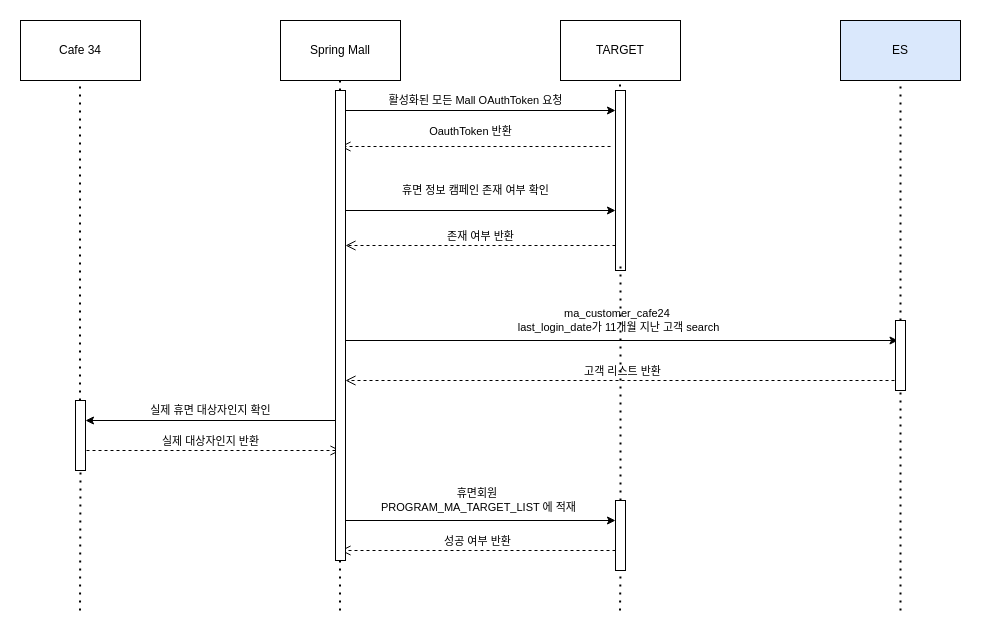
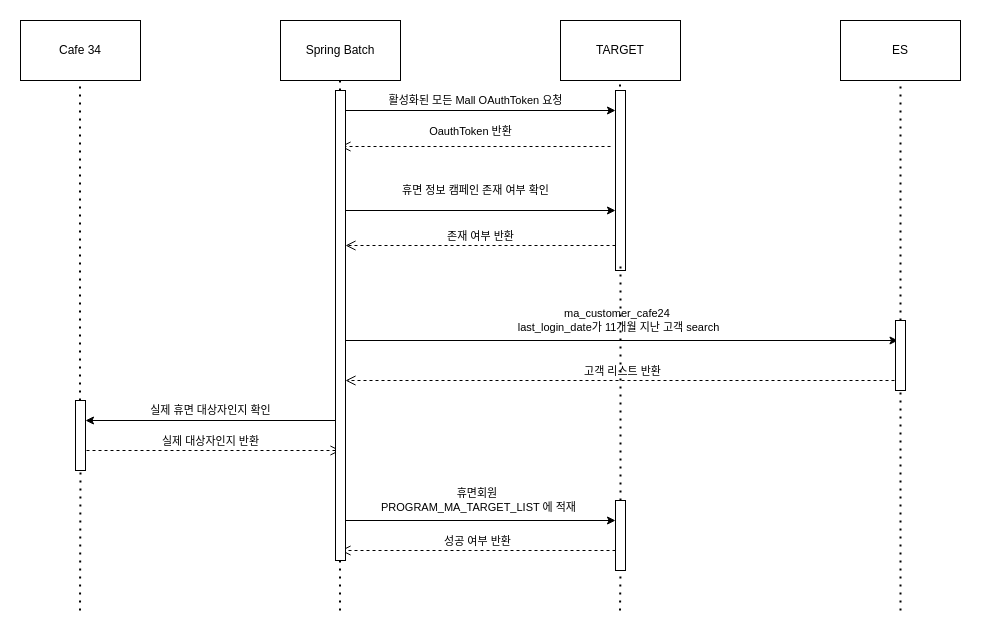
(341, 51) -> (341, 51)
(901, 51) -> (901, 51)
